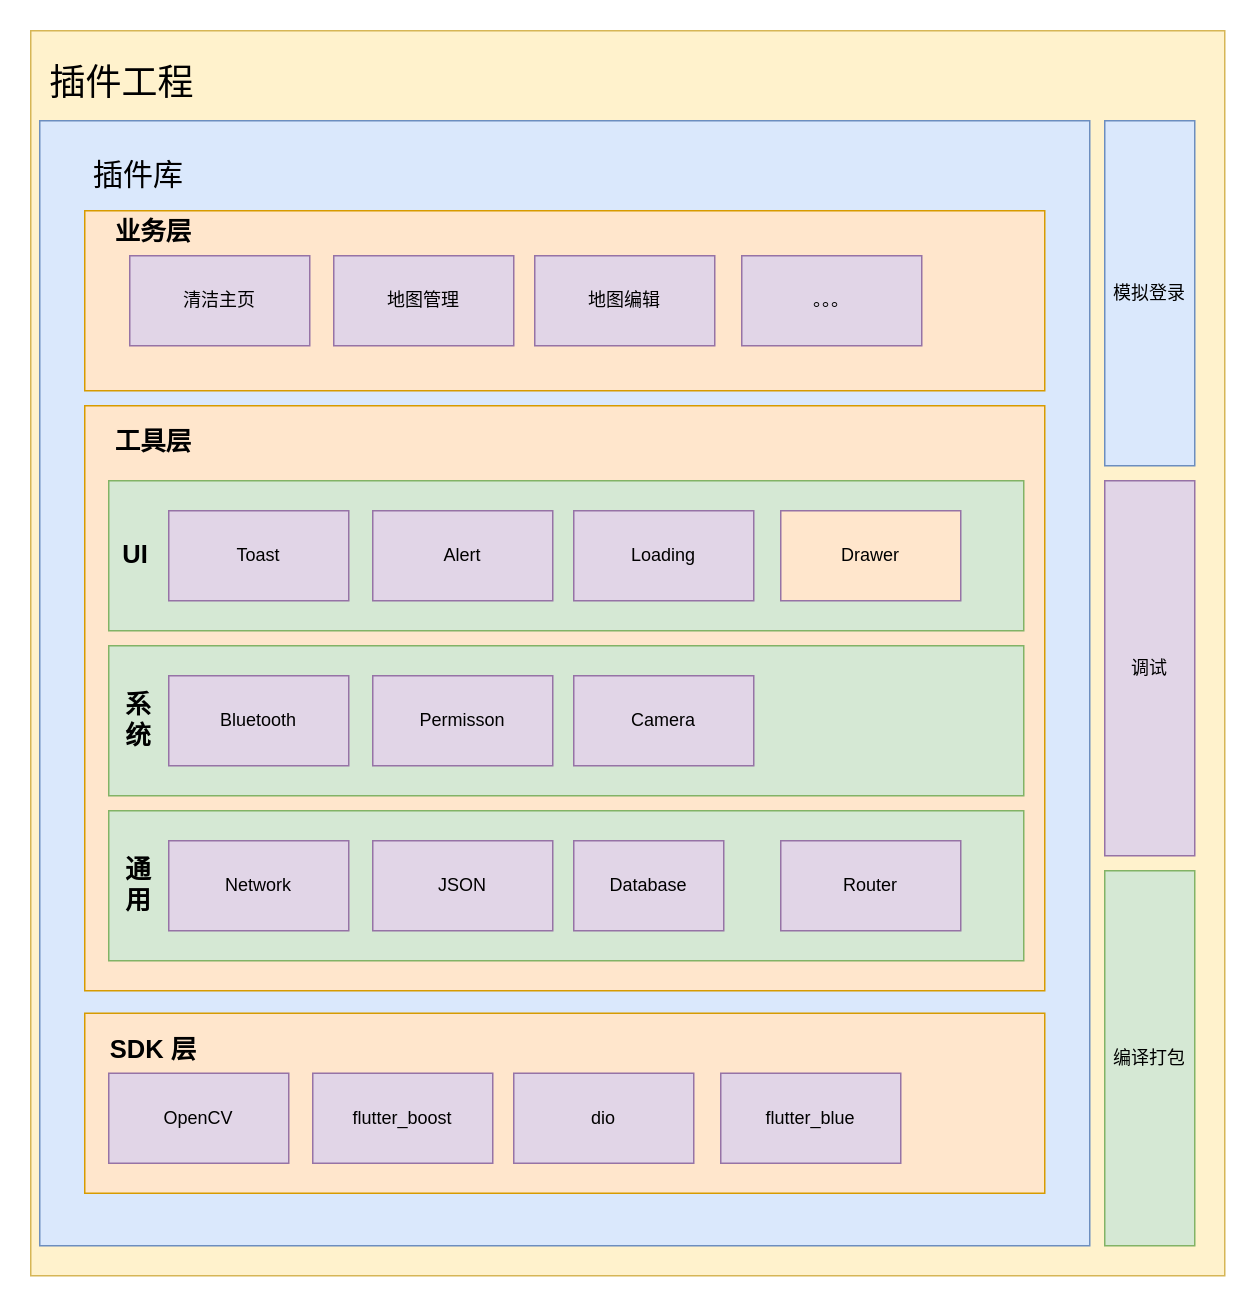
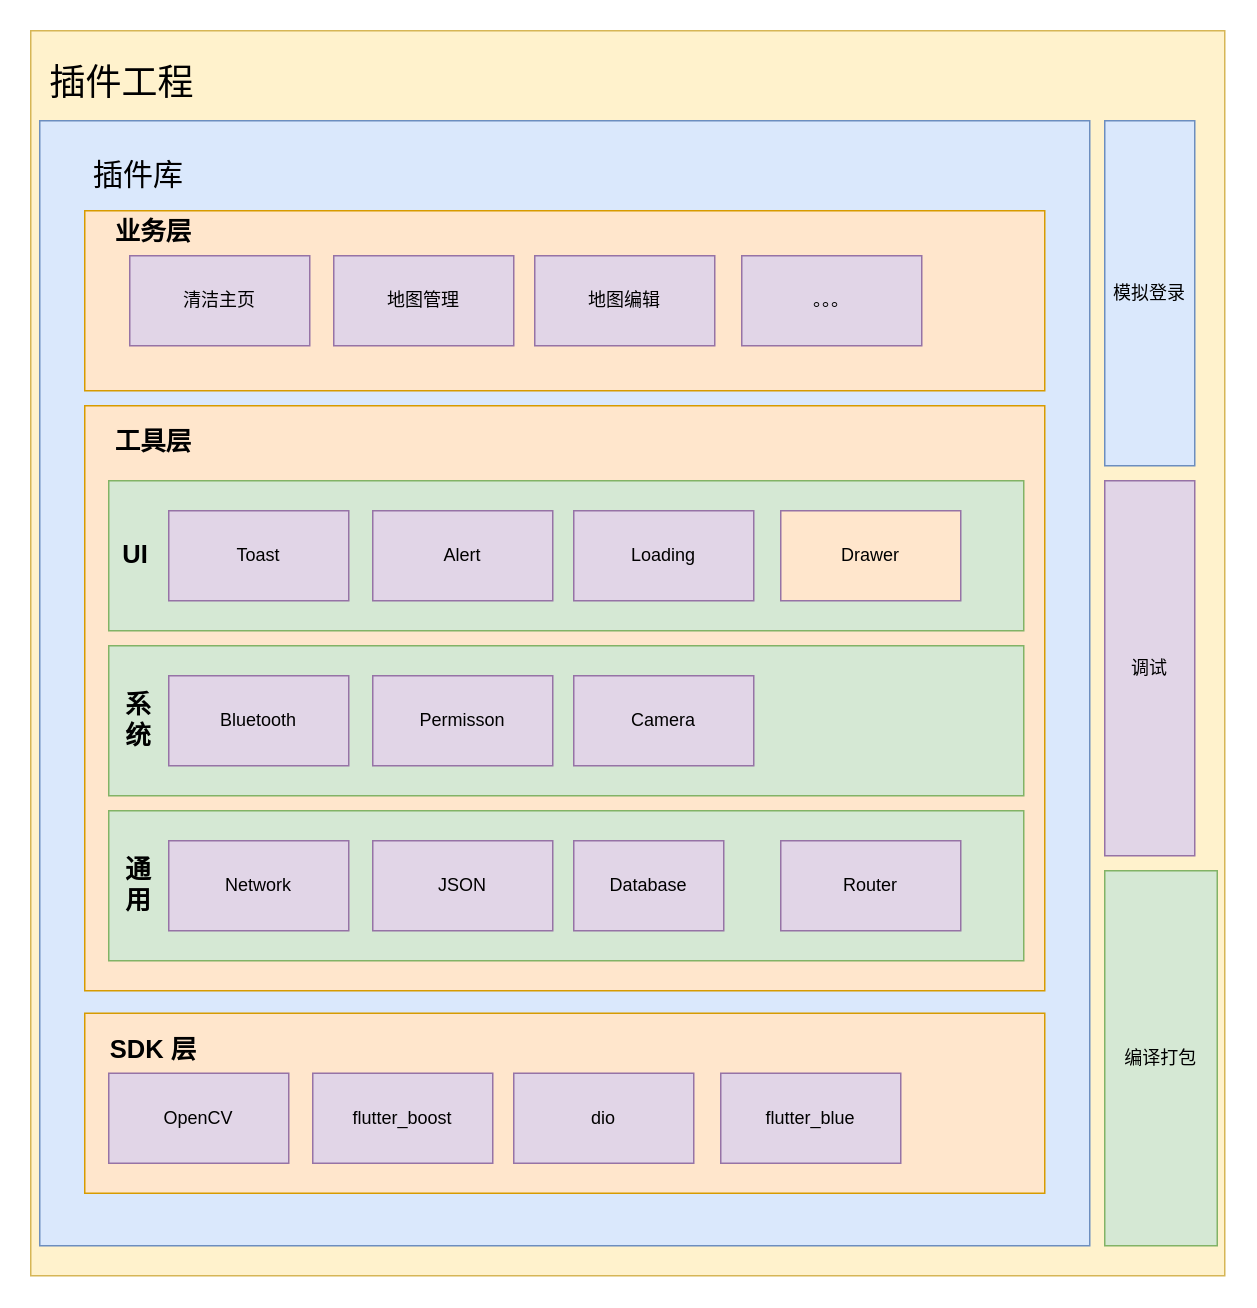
(1150, 1058) -> (1161, 1058)
